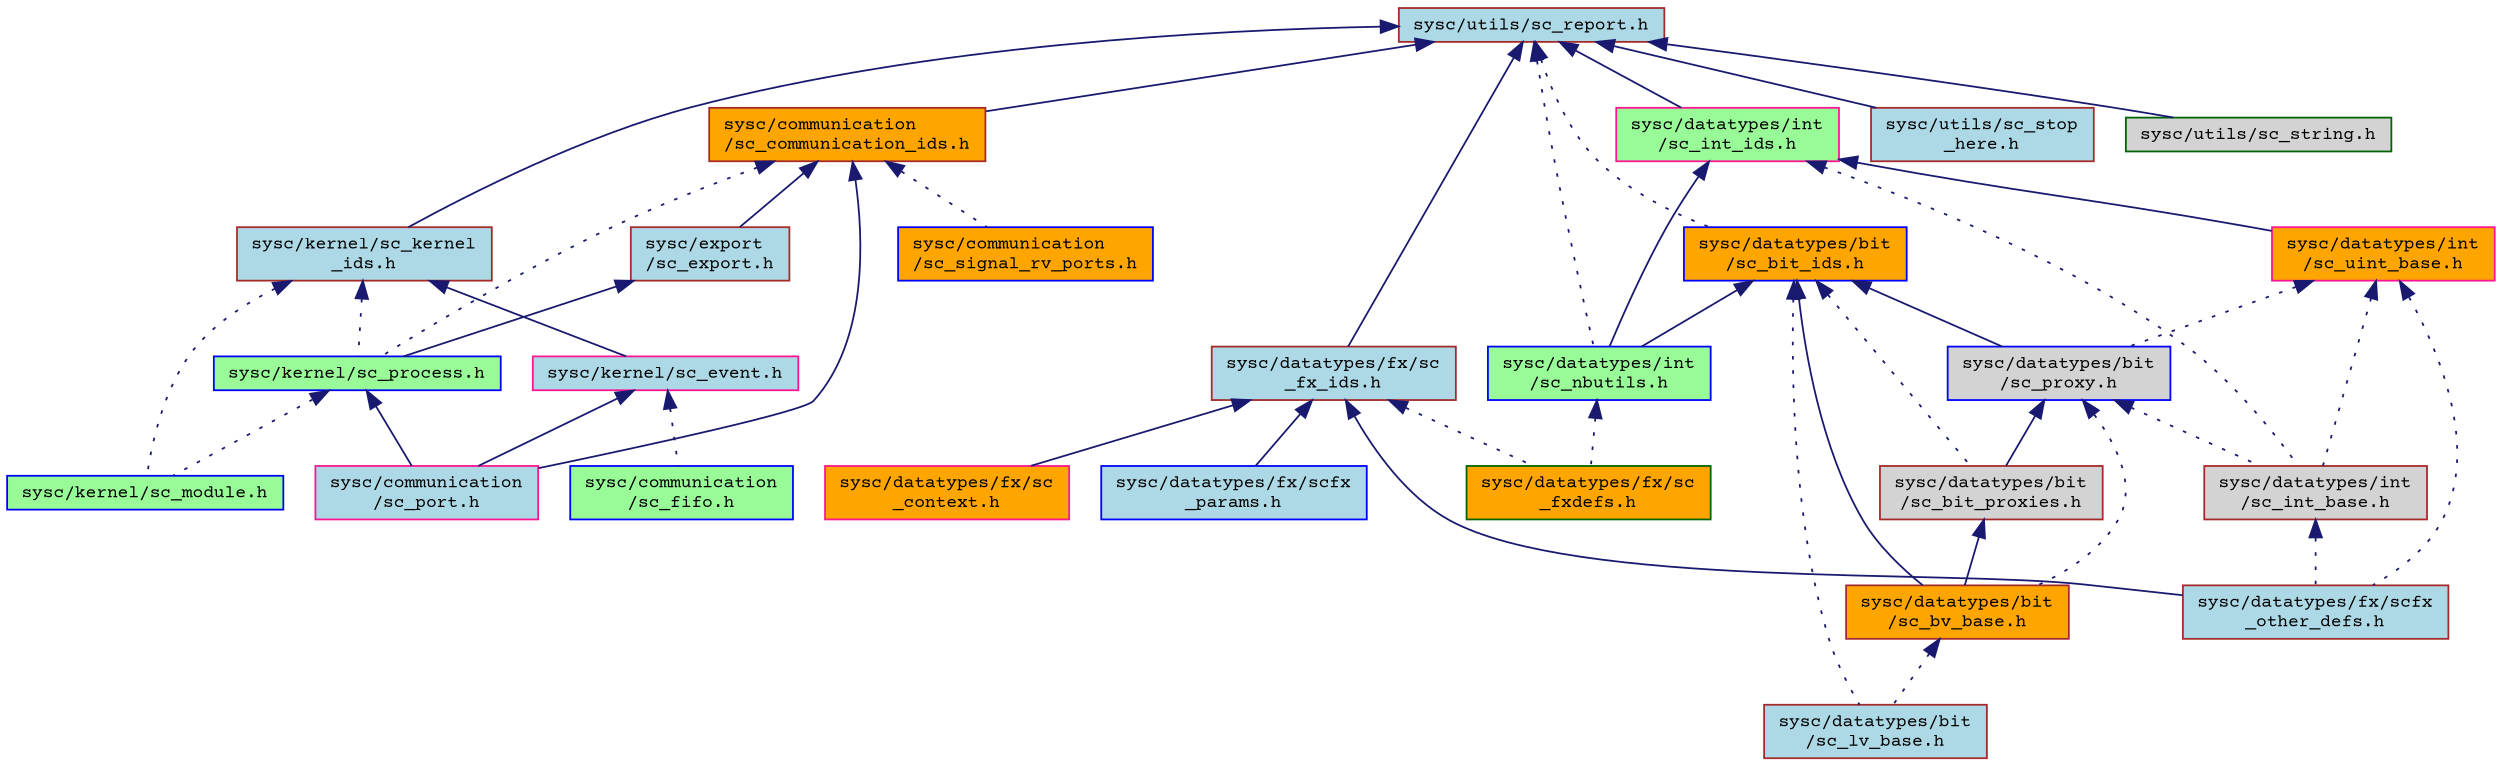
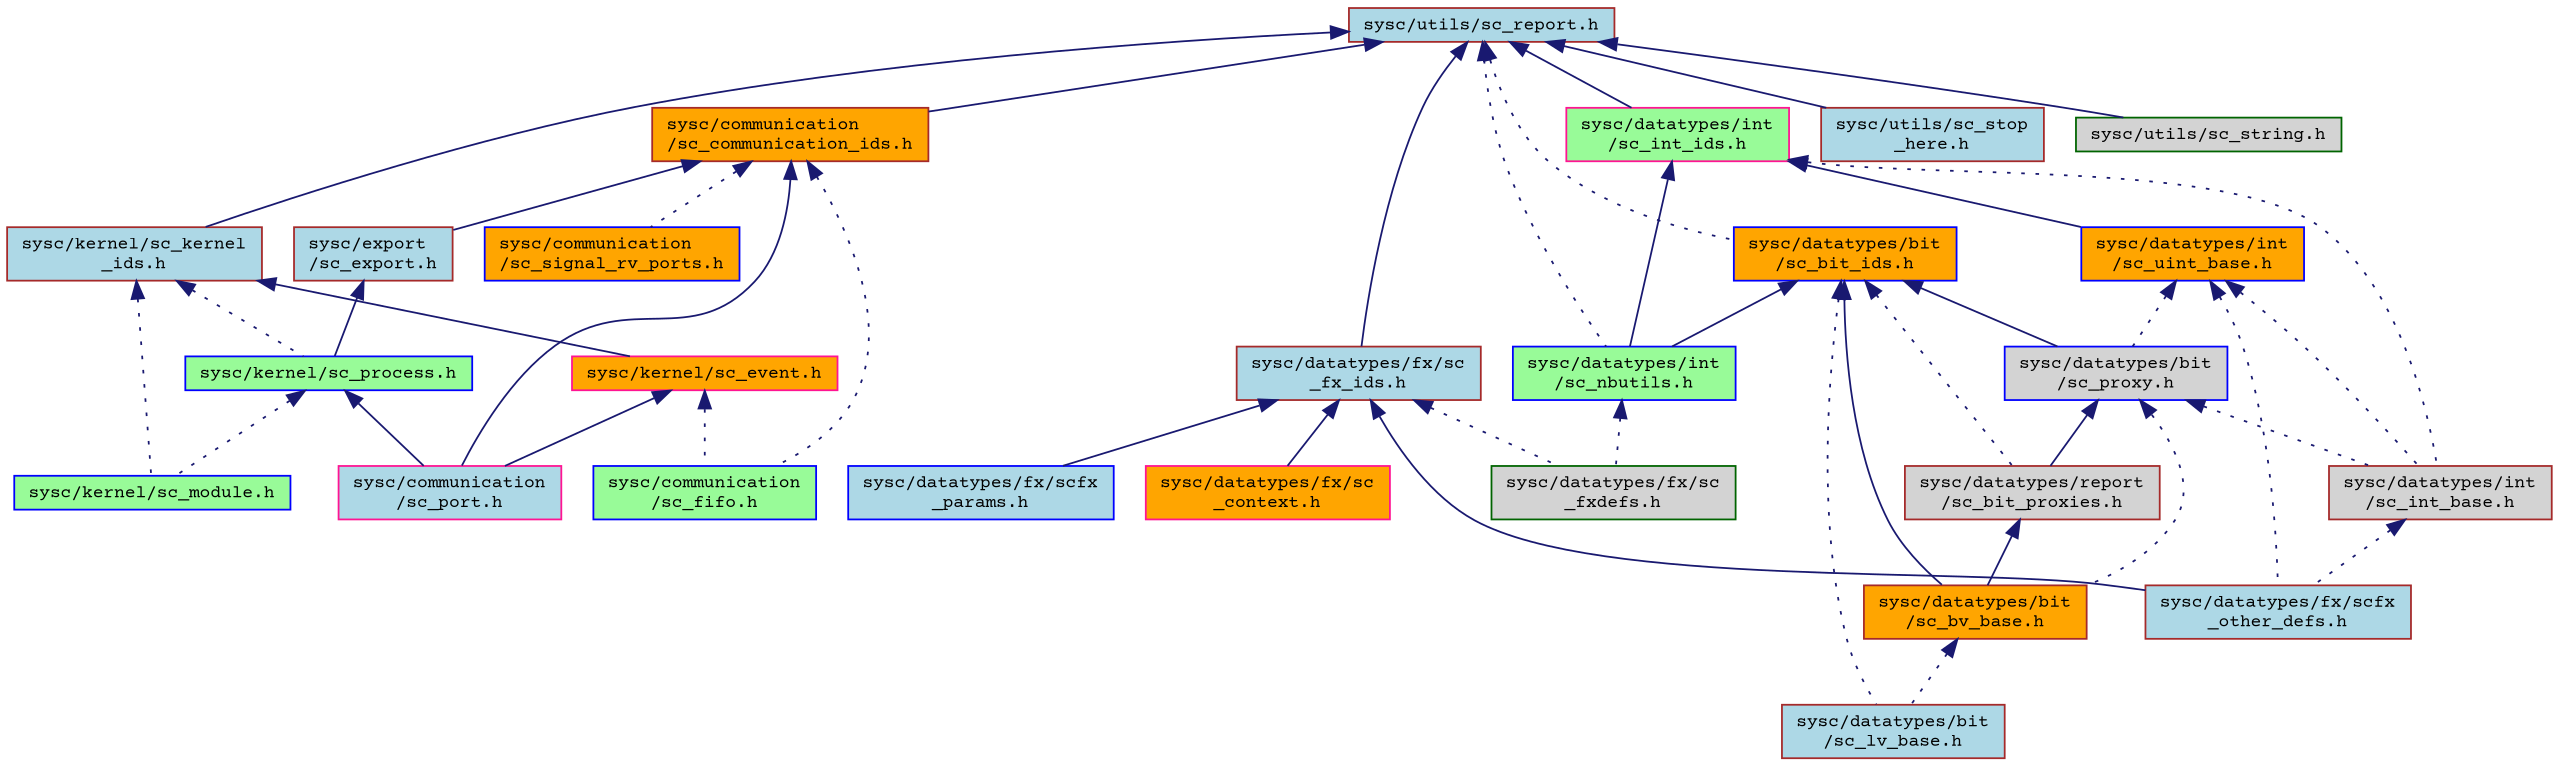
(564, 251) -> (868, 336)
(2383, 254) -> (2193, 254)
(666, 373) -> (705, 373)
(1589, 493) -> (1614, 493)
(1991, 493) -> (2032, 493)
